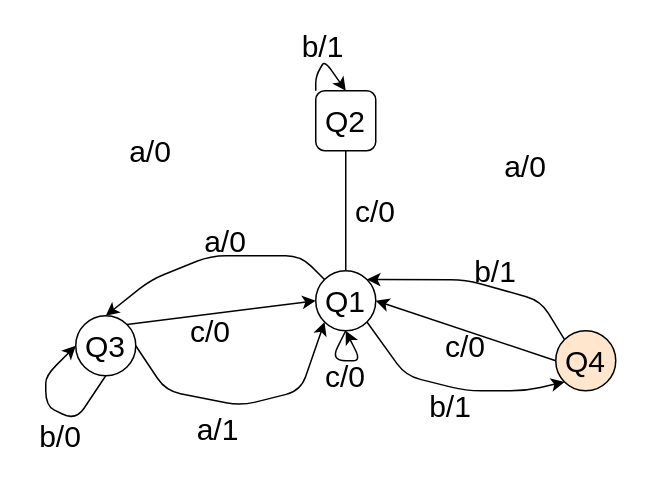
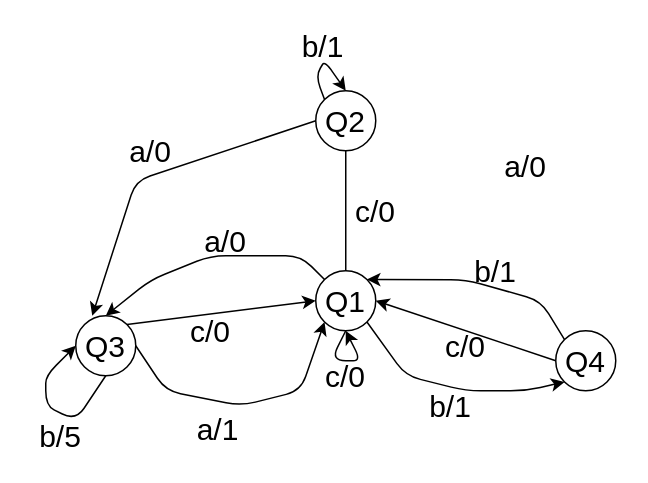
(346, 121) -> (346, 121)
none -> (168, 170)
(586, 361) -> (586, 361)
(61, 436) -> (61, 436)
